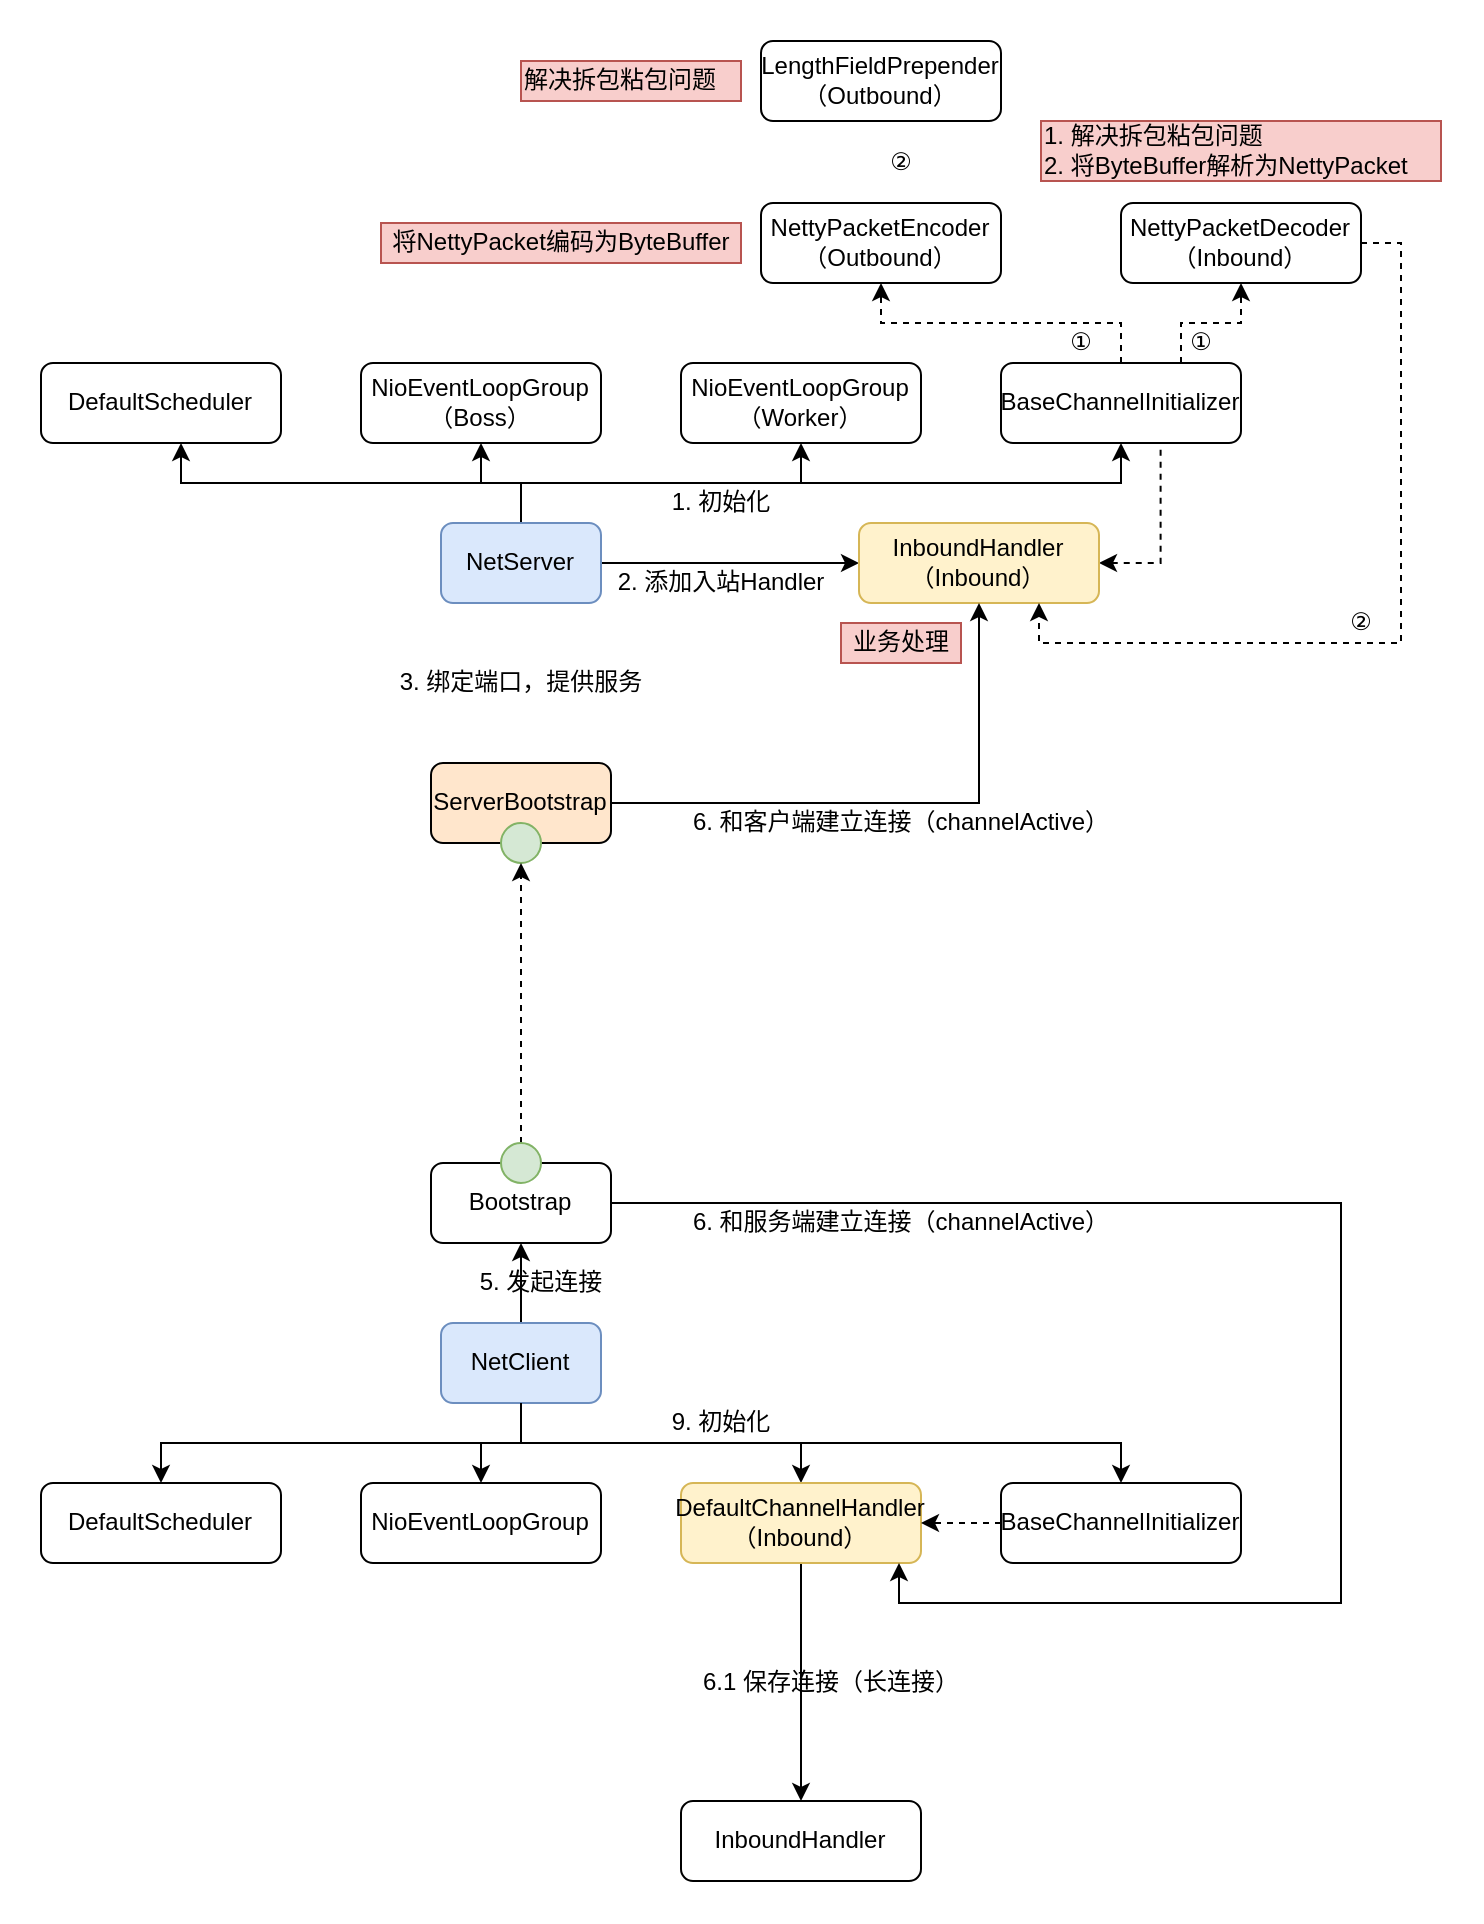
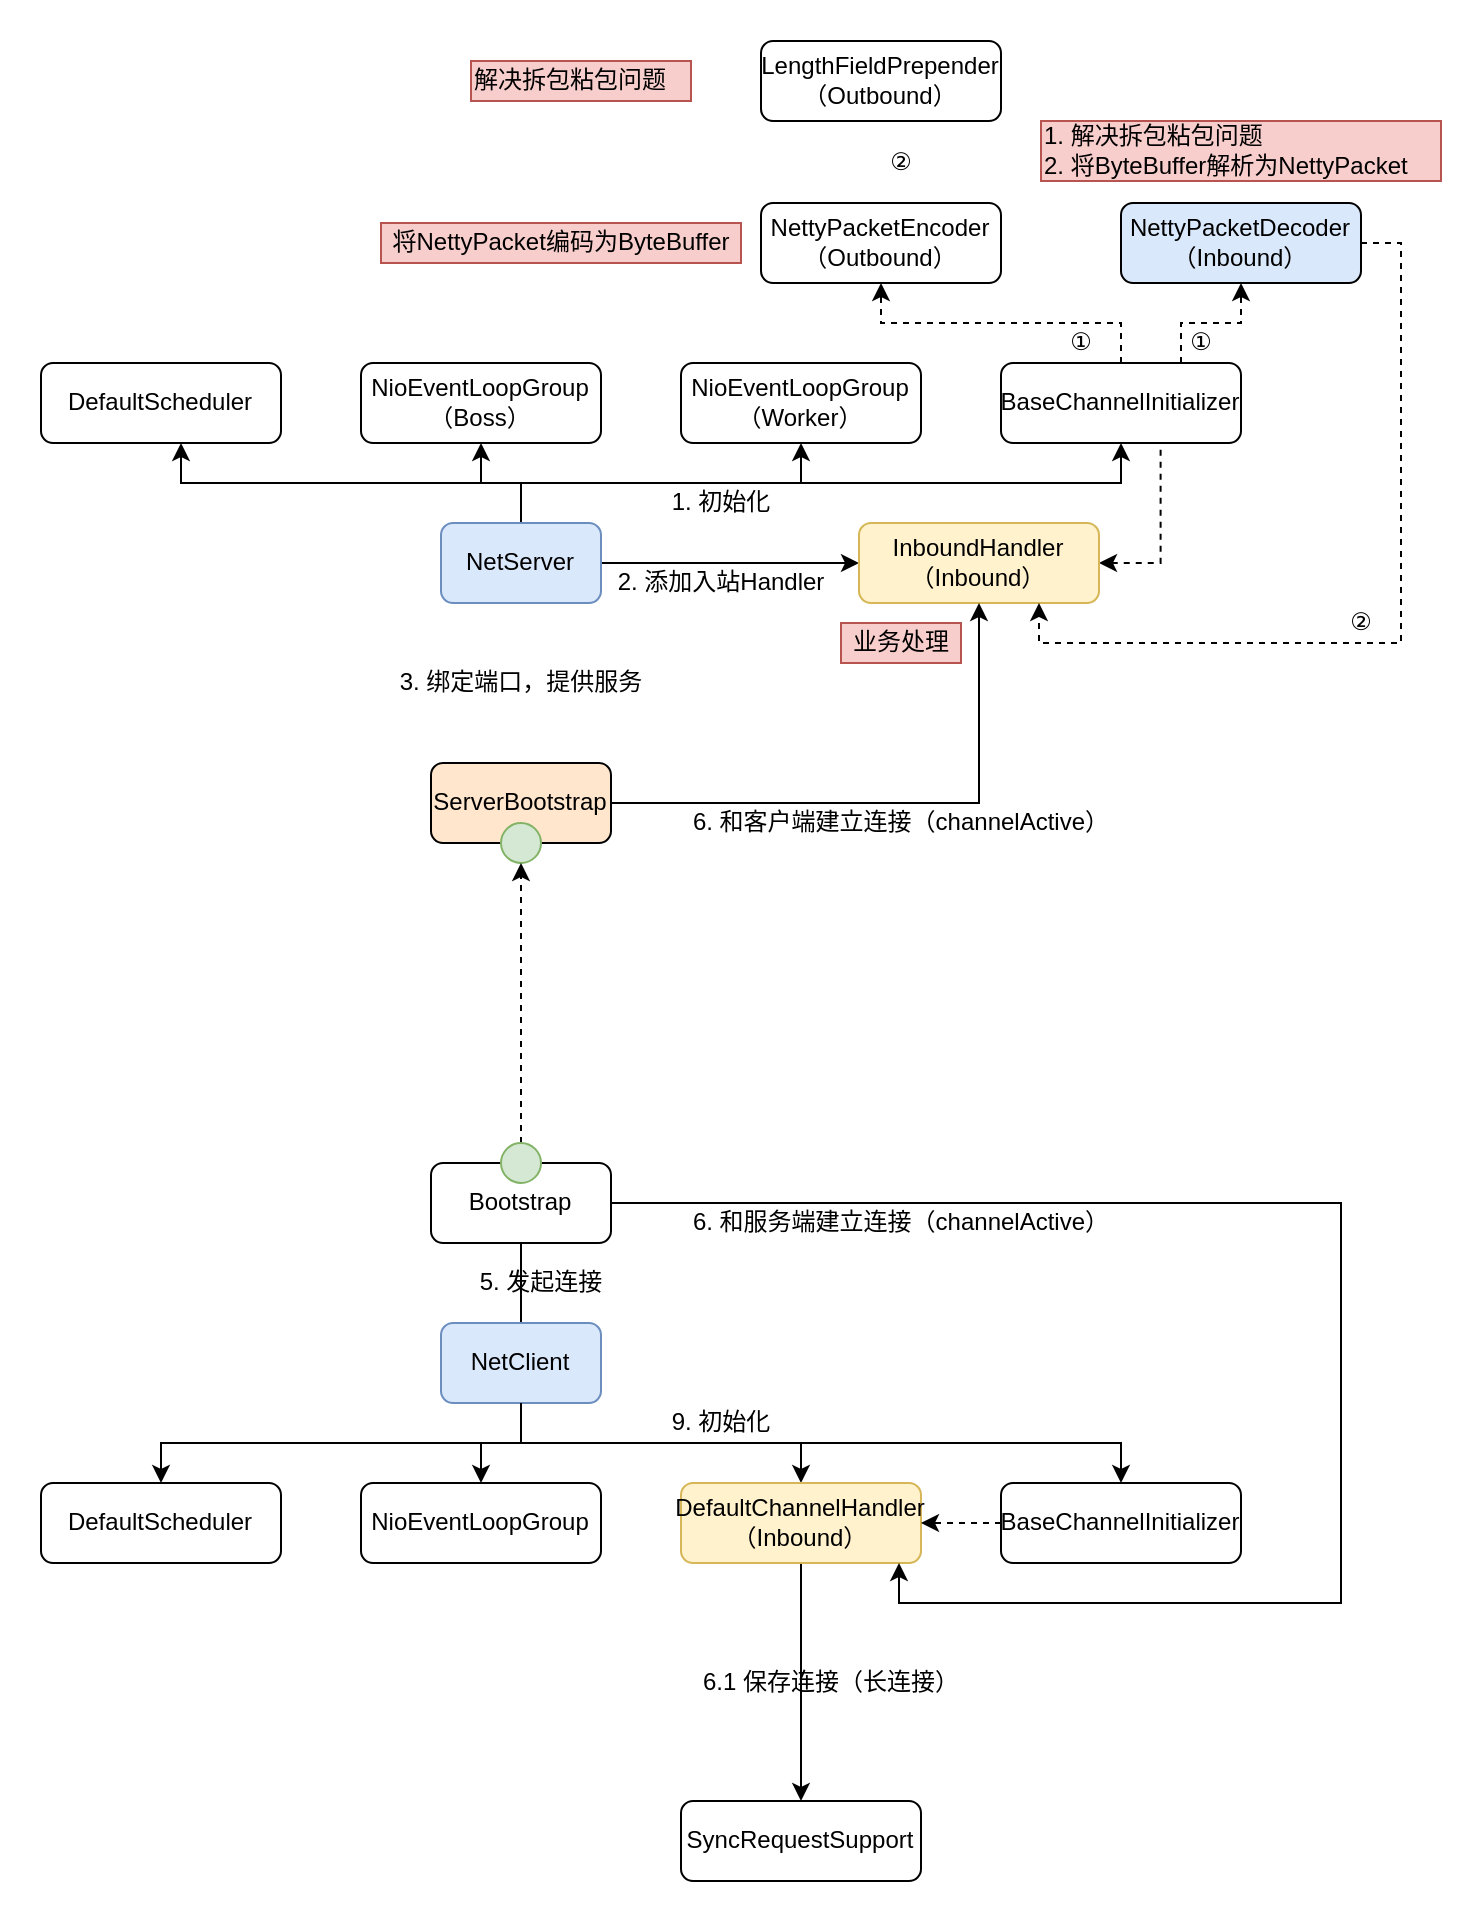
(631, 81) -> (581, 81)
(1241, 243) -> (1241, 243)
(521, 1258) -> (521, 1252)
(801, 1841) -> (801, 1841)
